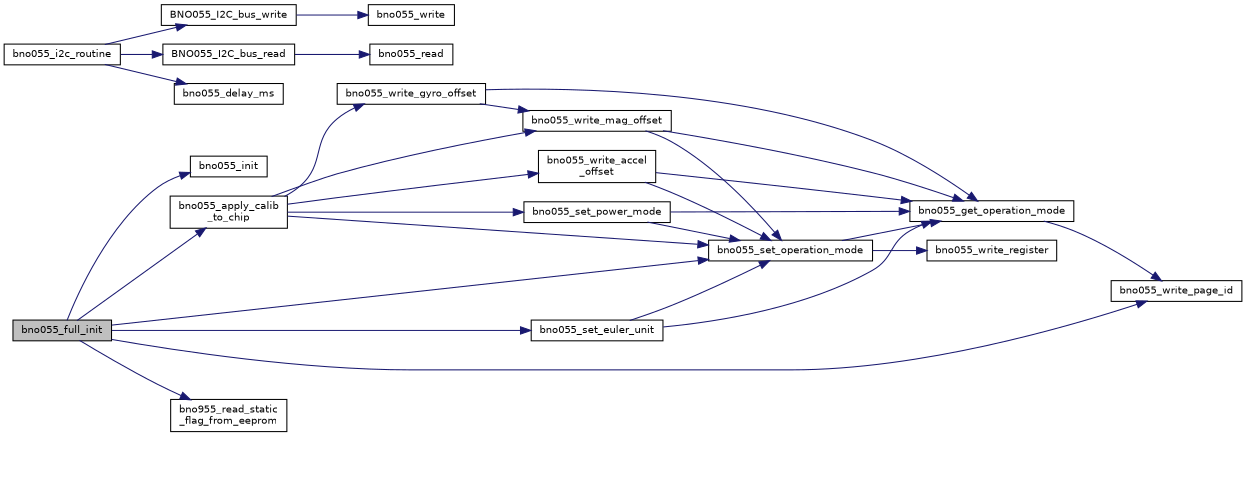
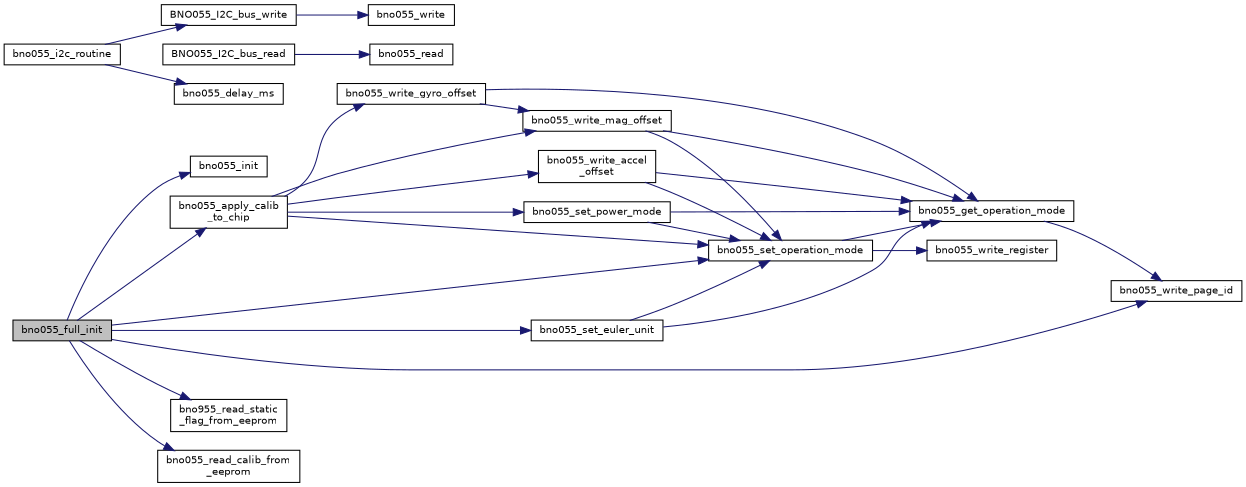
(136, 54) -> none
none -> (229, 466)
